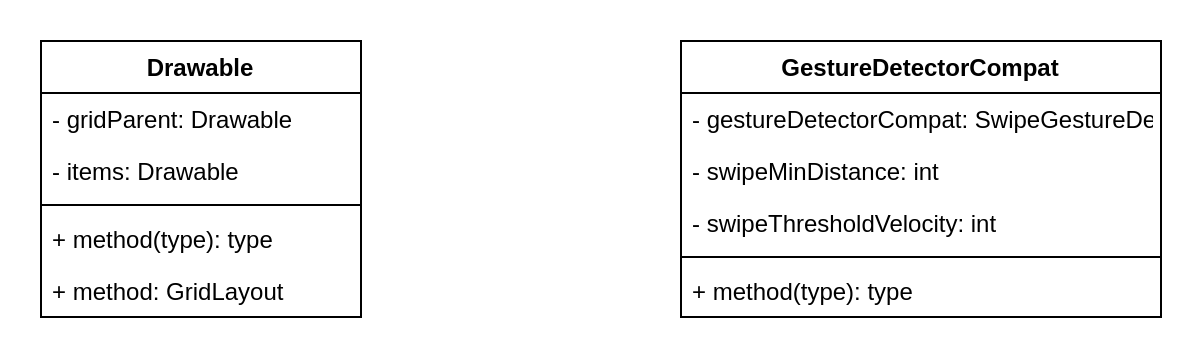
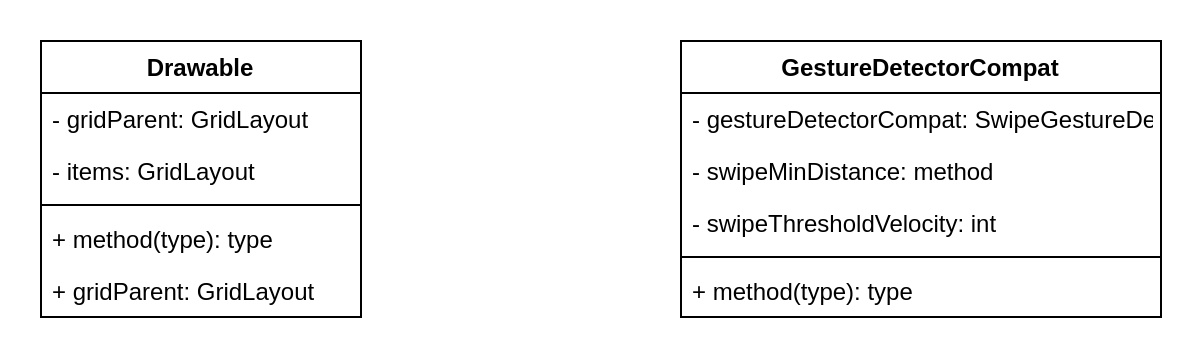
(184, 120) -> (198, 120)
(151, 172) -> (164, 172)
(825, 172) -> (848, 172)
(174, 292) -> (198, 292)
